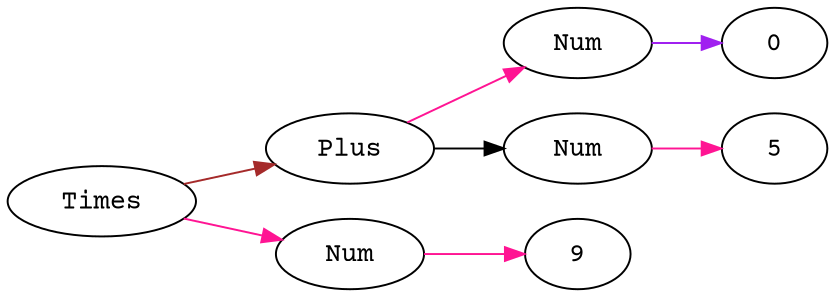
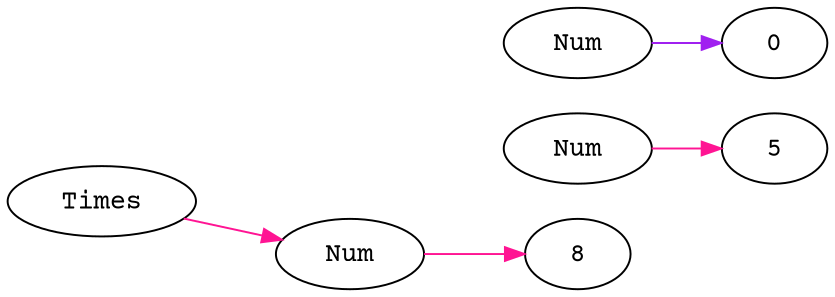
(350, 149) -> none
(578, 254) -> (578, 254)
